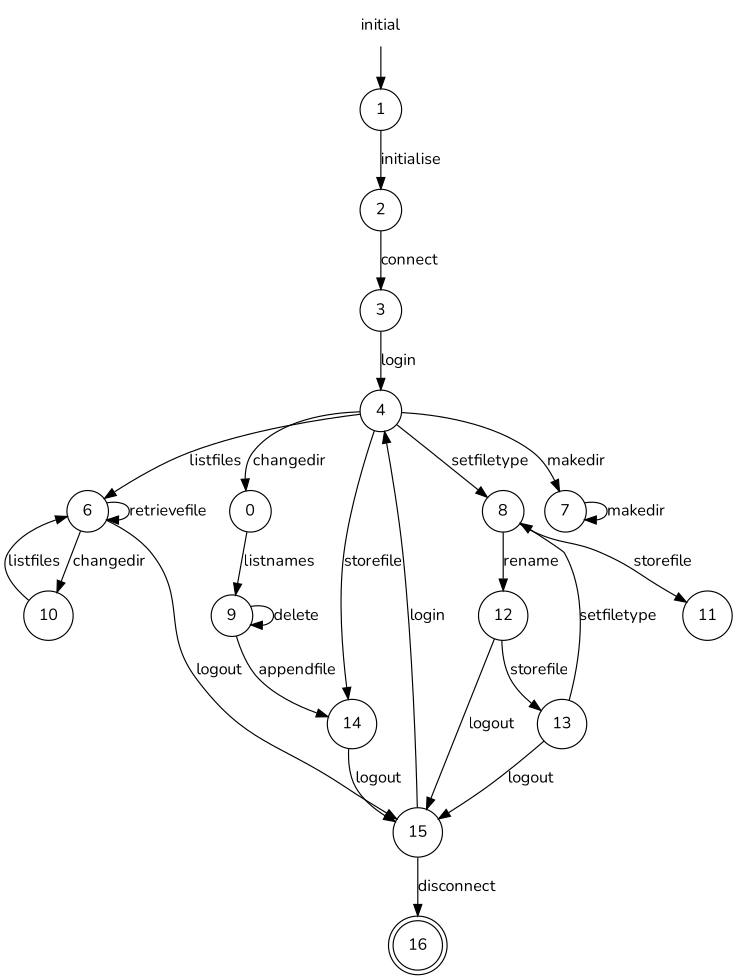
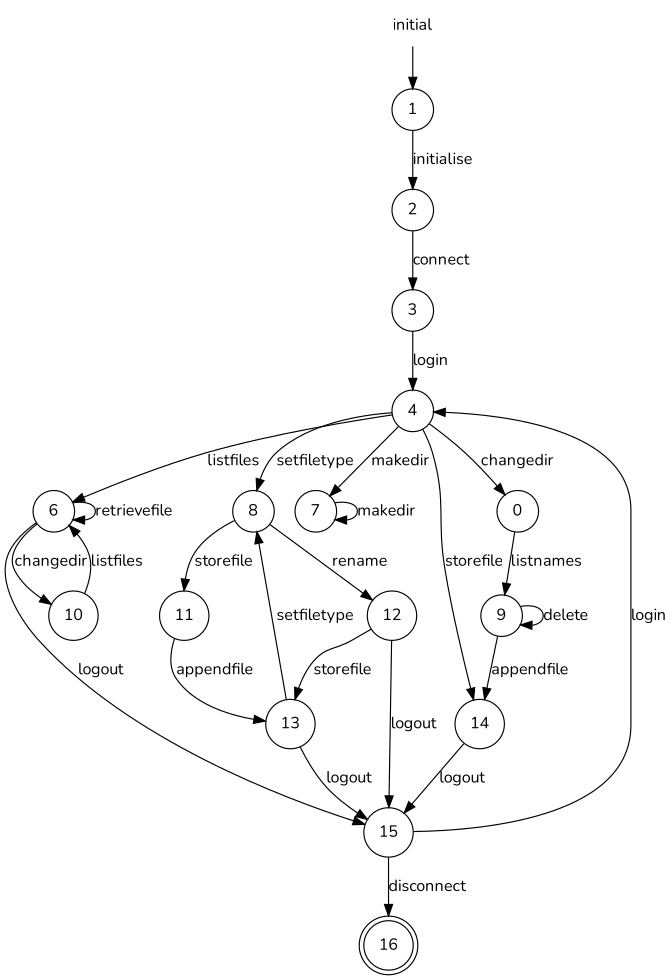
none -> (193, 696)
